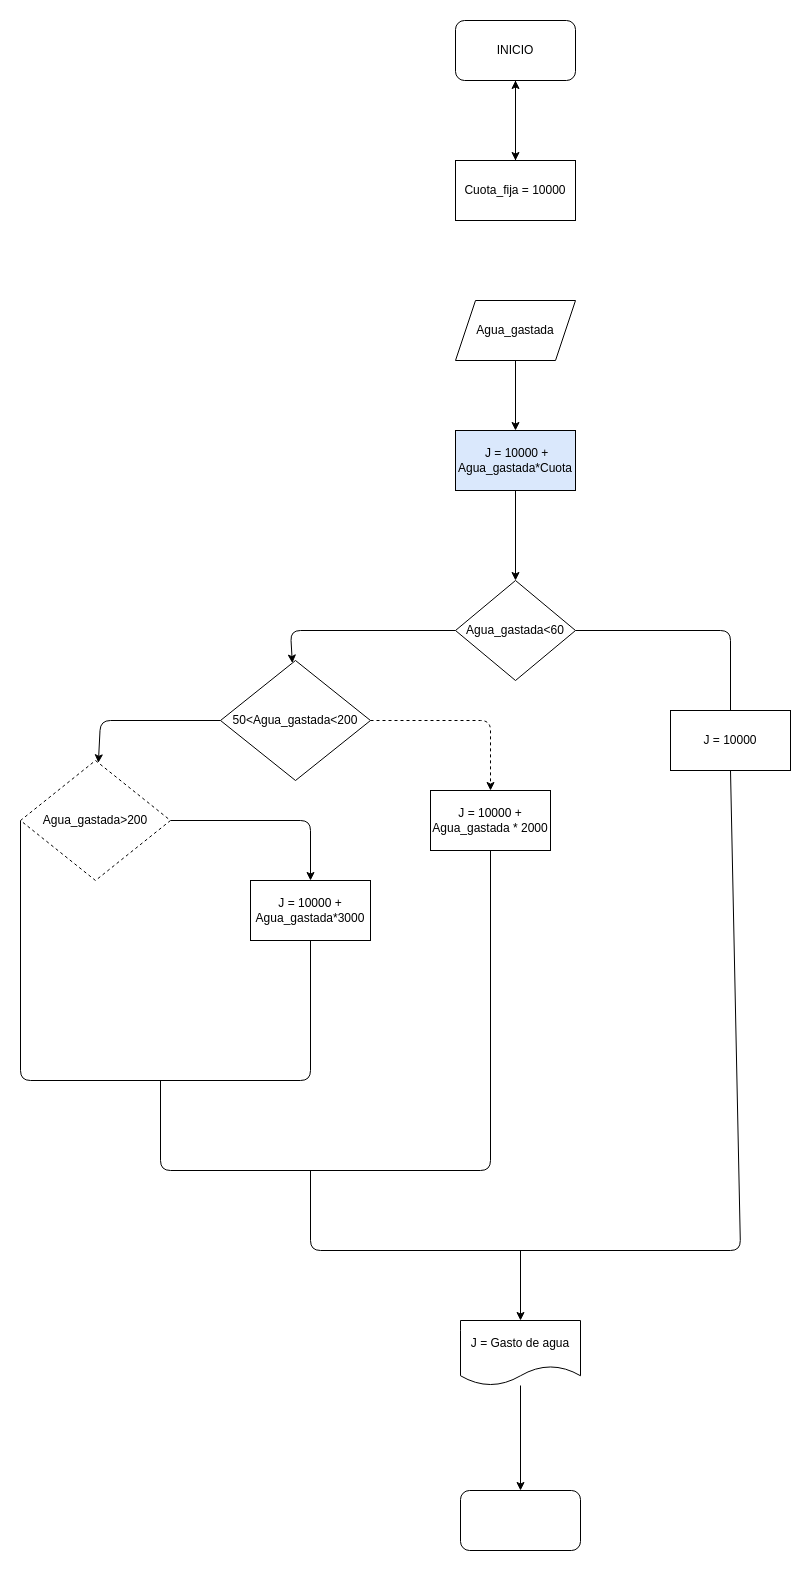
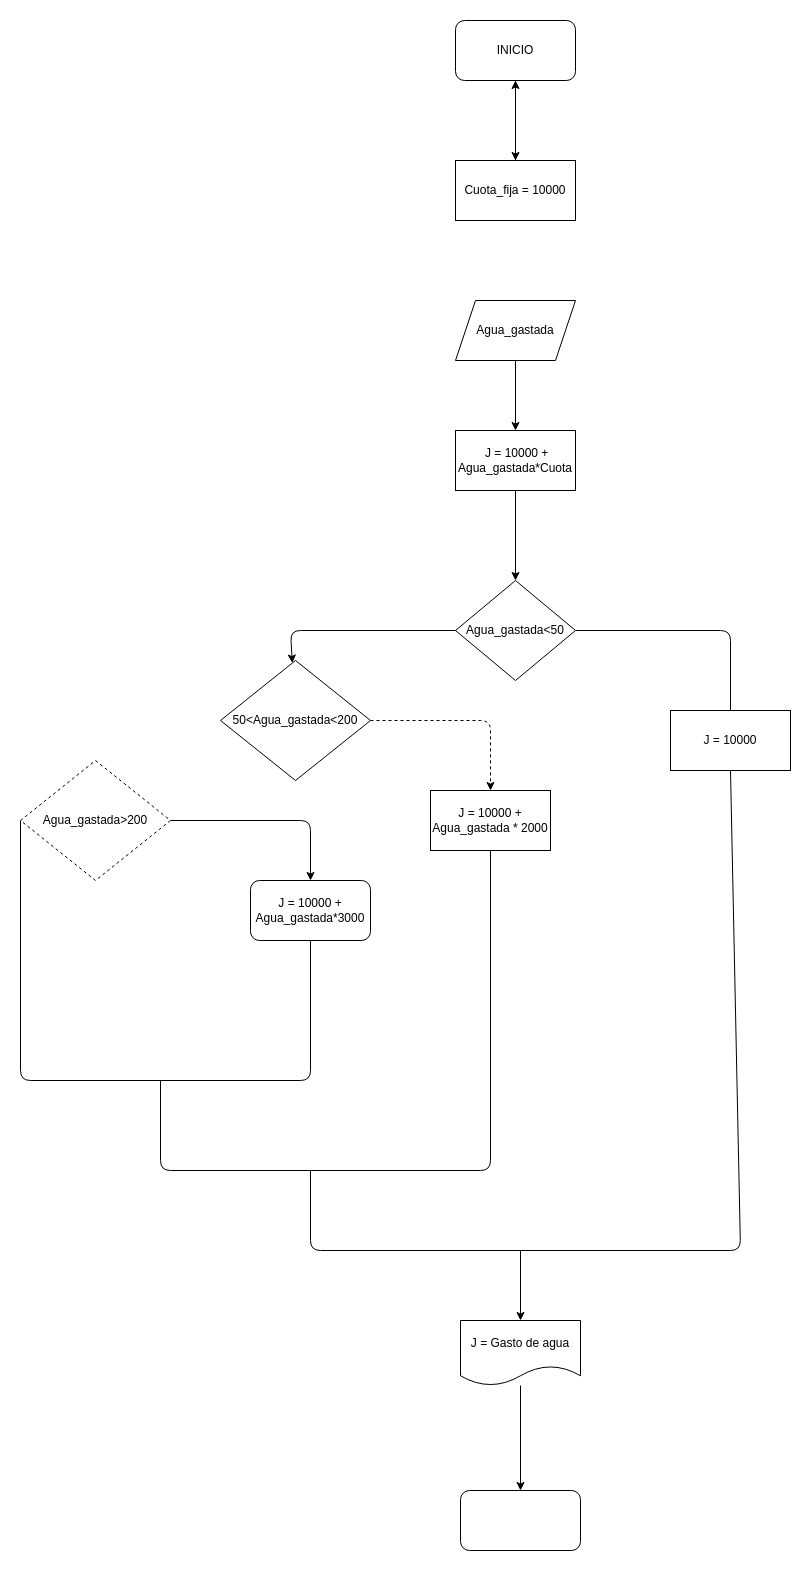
(516, 461) -> (516, 461)
(516, 631) -> (516, 631)
(149, 721) -> none
(311, 911) -> (311, 911)
